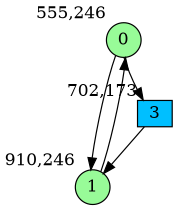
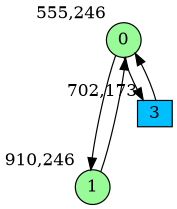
(128, 146) -> (149, 82)
